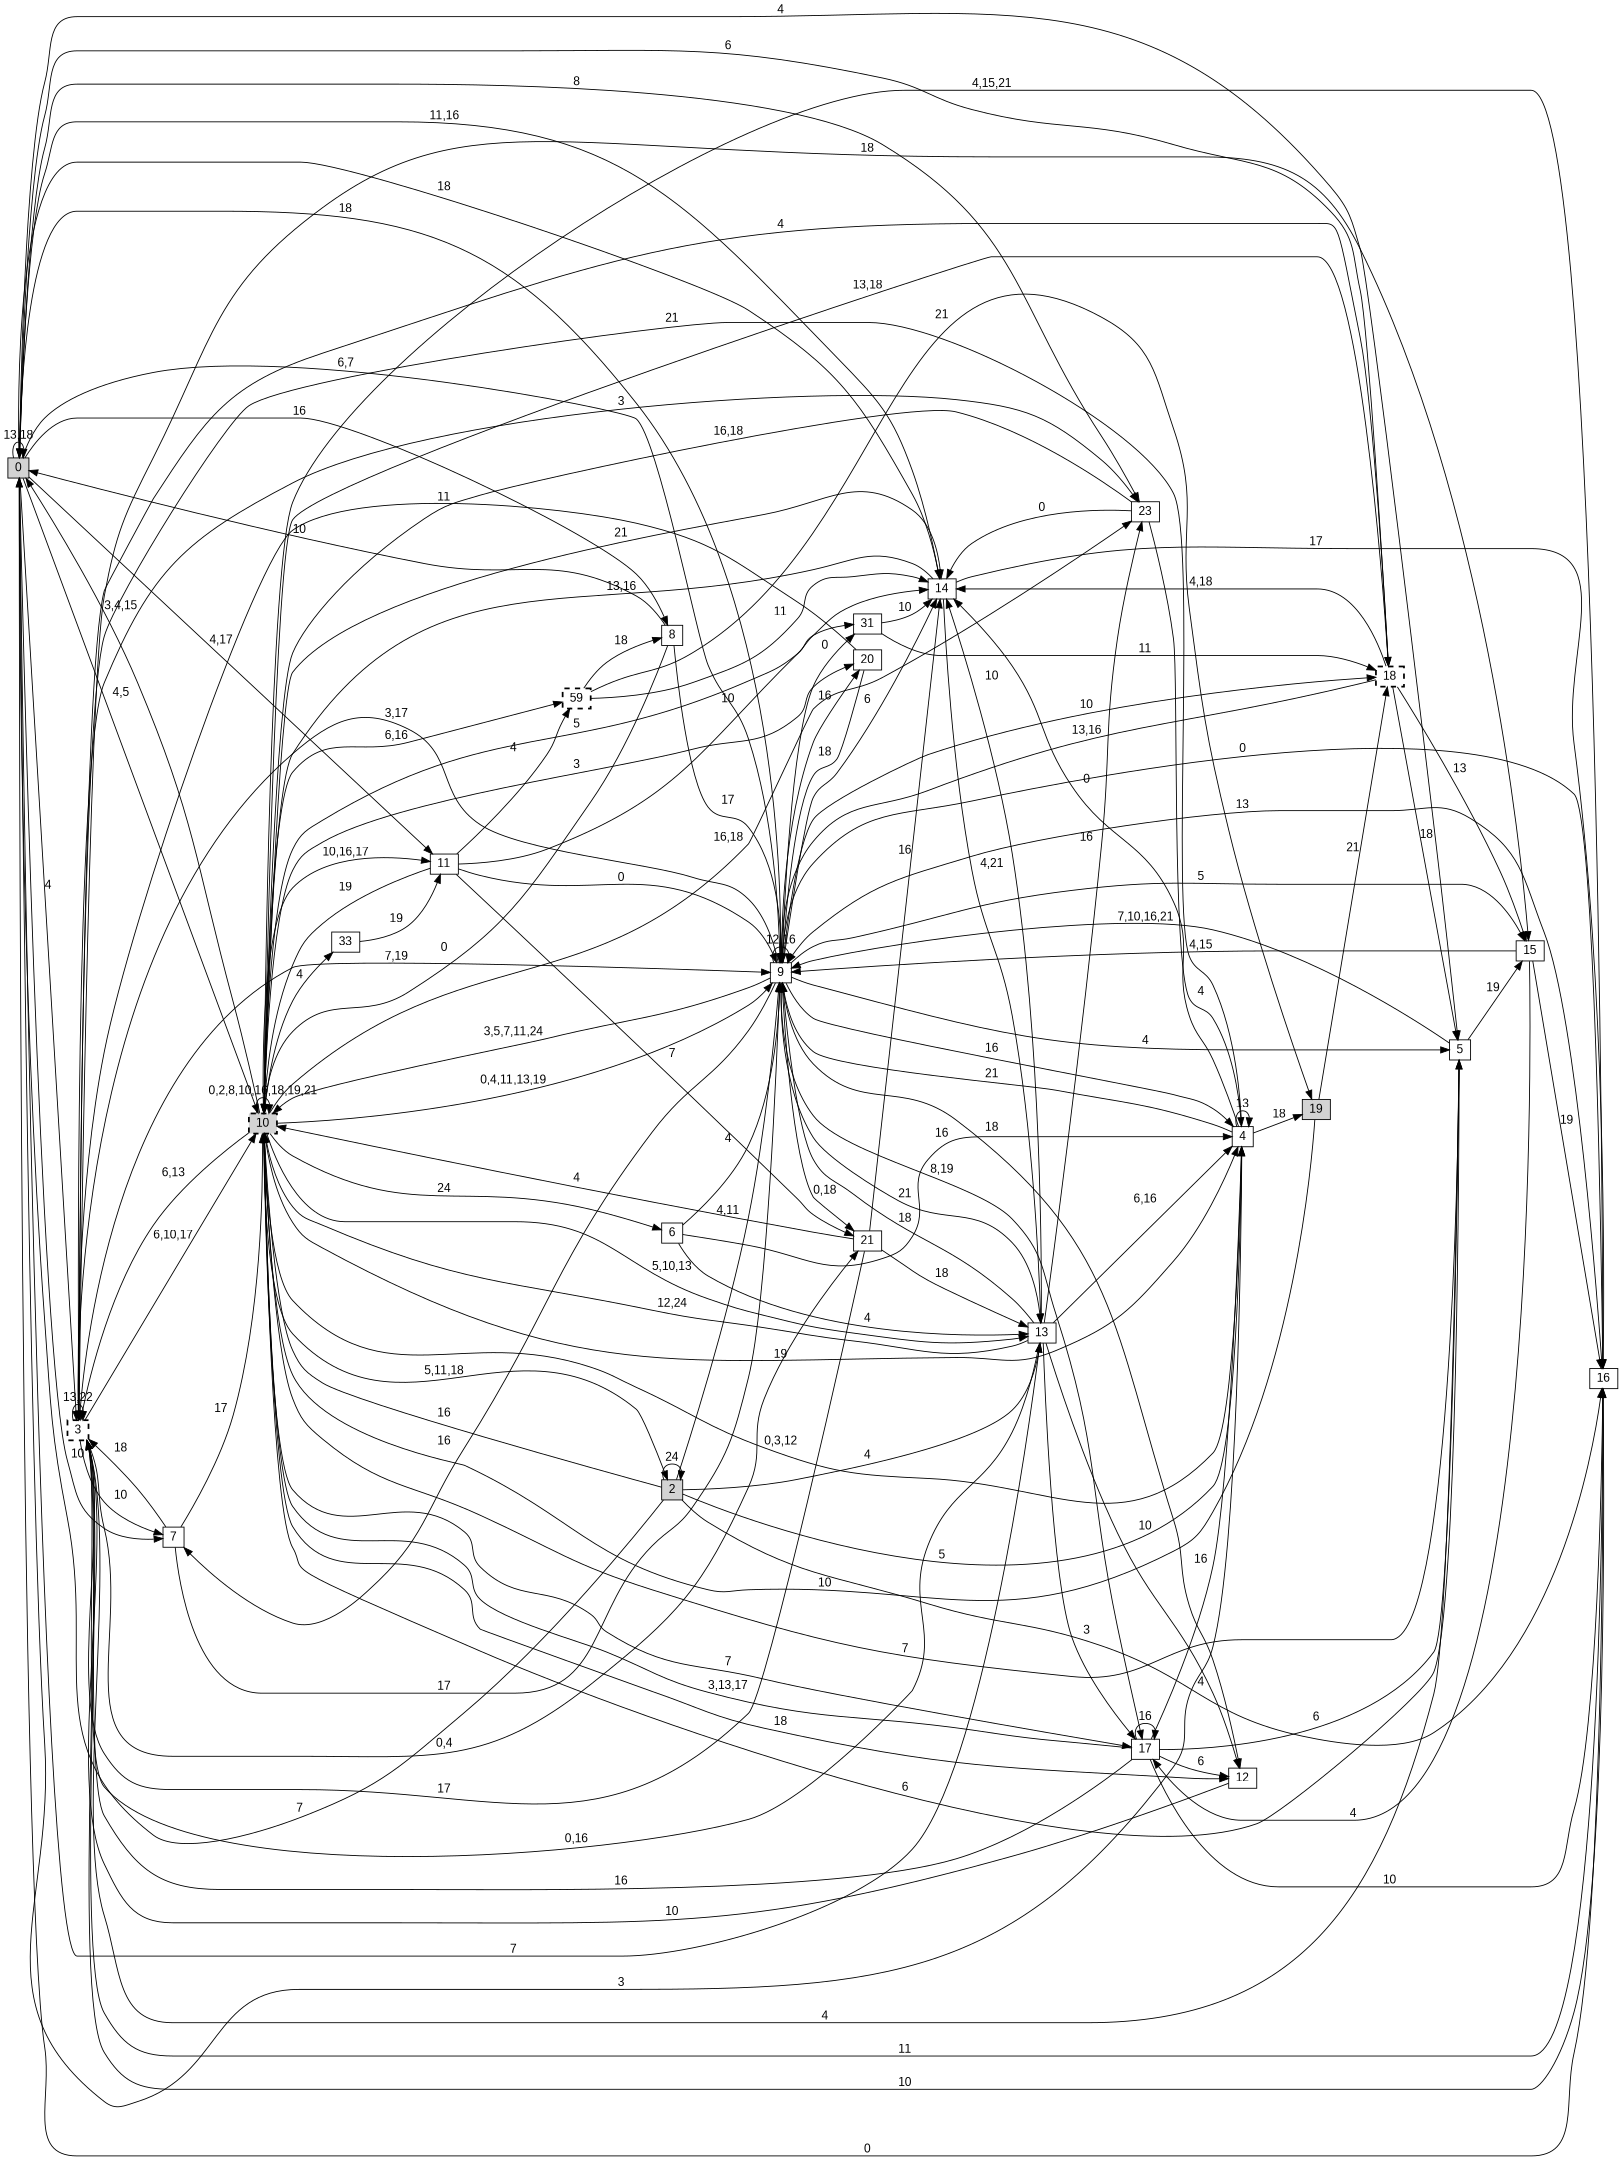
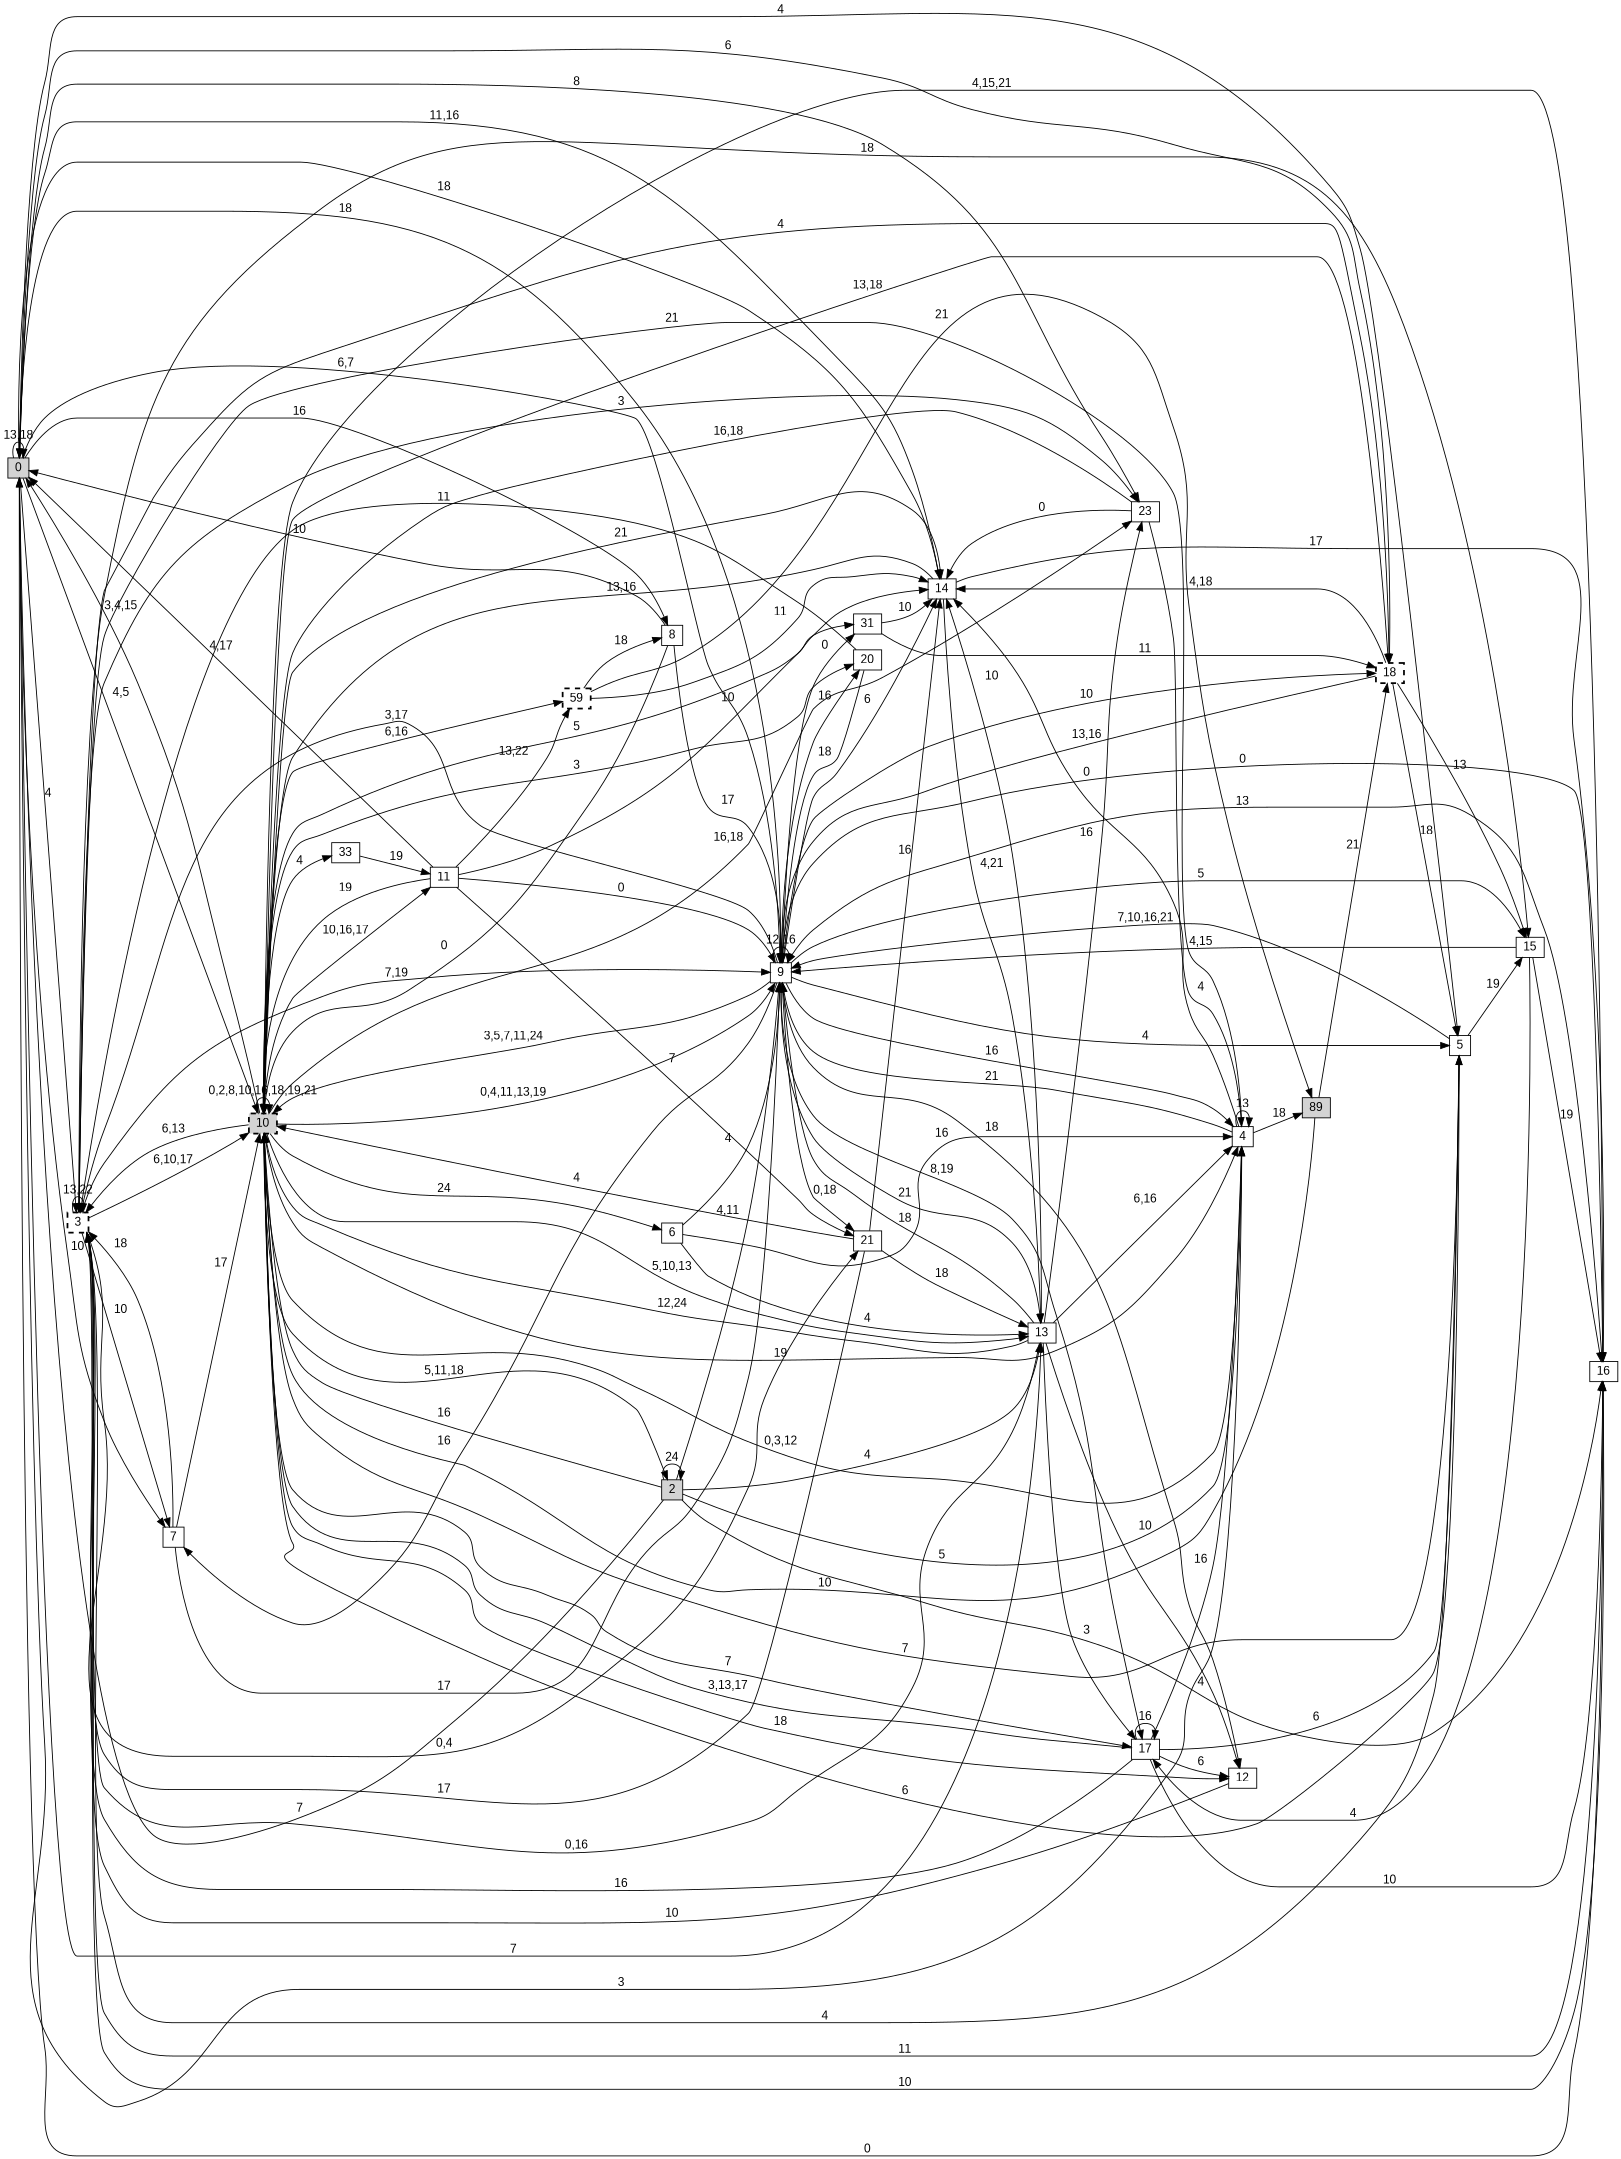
(218, 653) -> (234, 675)
(514, 748) -> (514, 752)
(1316, 1110) -> (1316, 1108)
